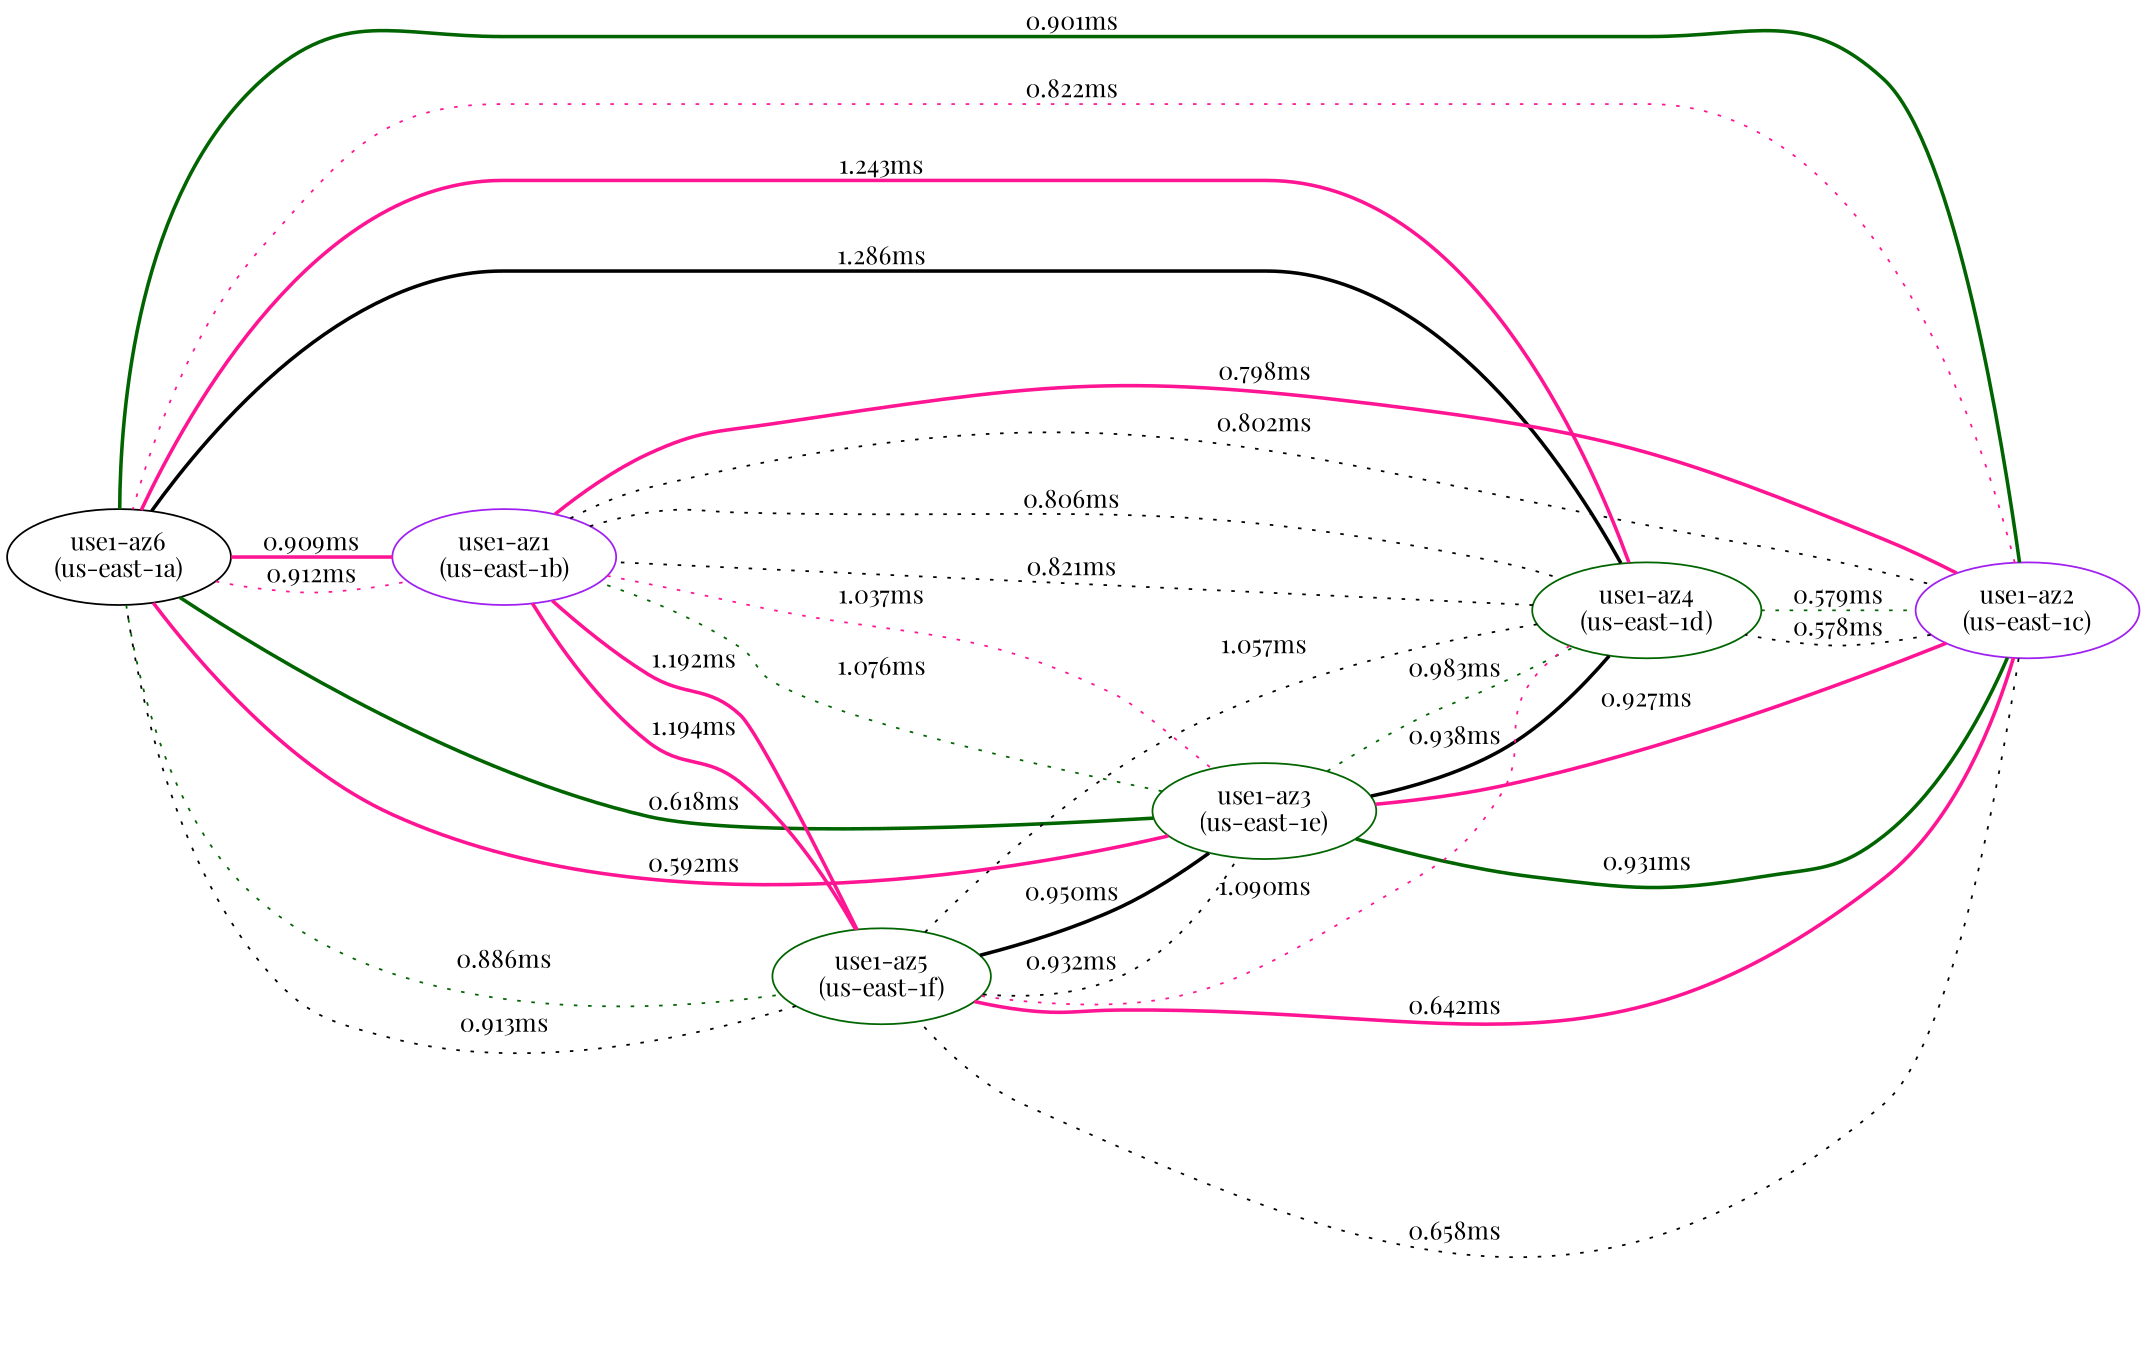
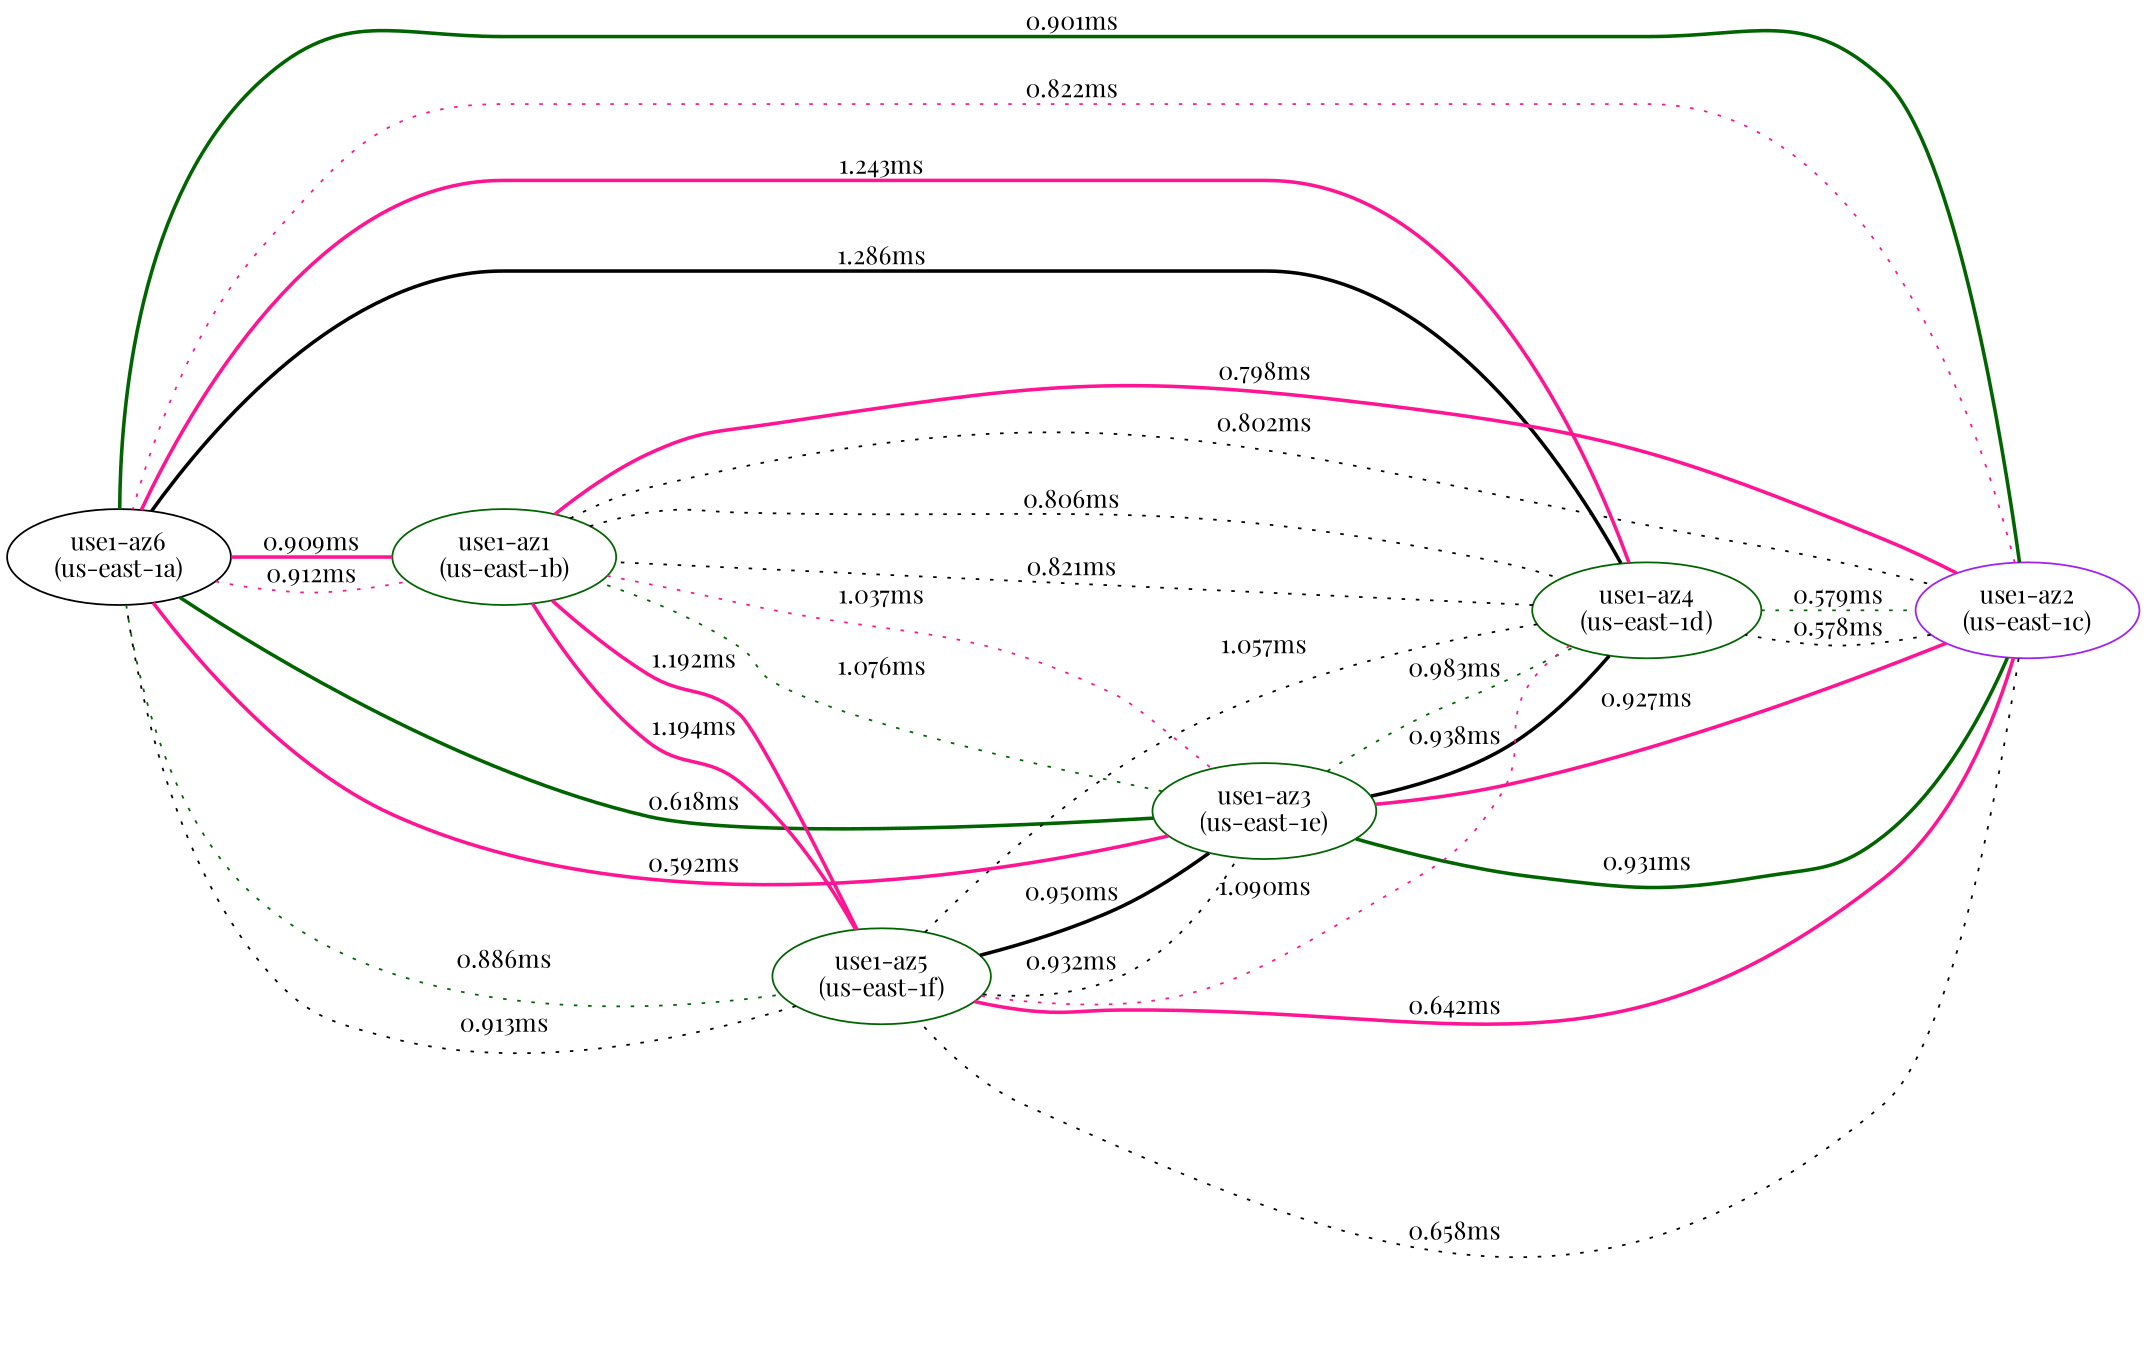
(504, 557) -> (504, 557)
